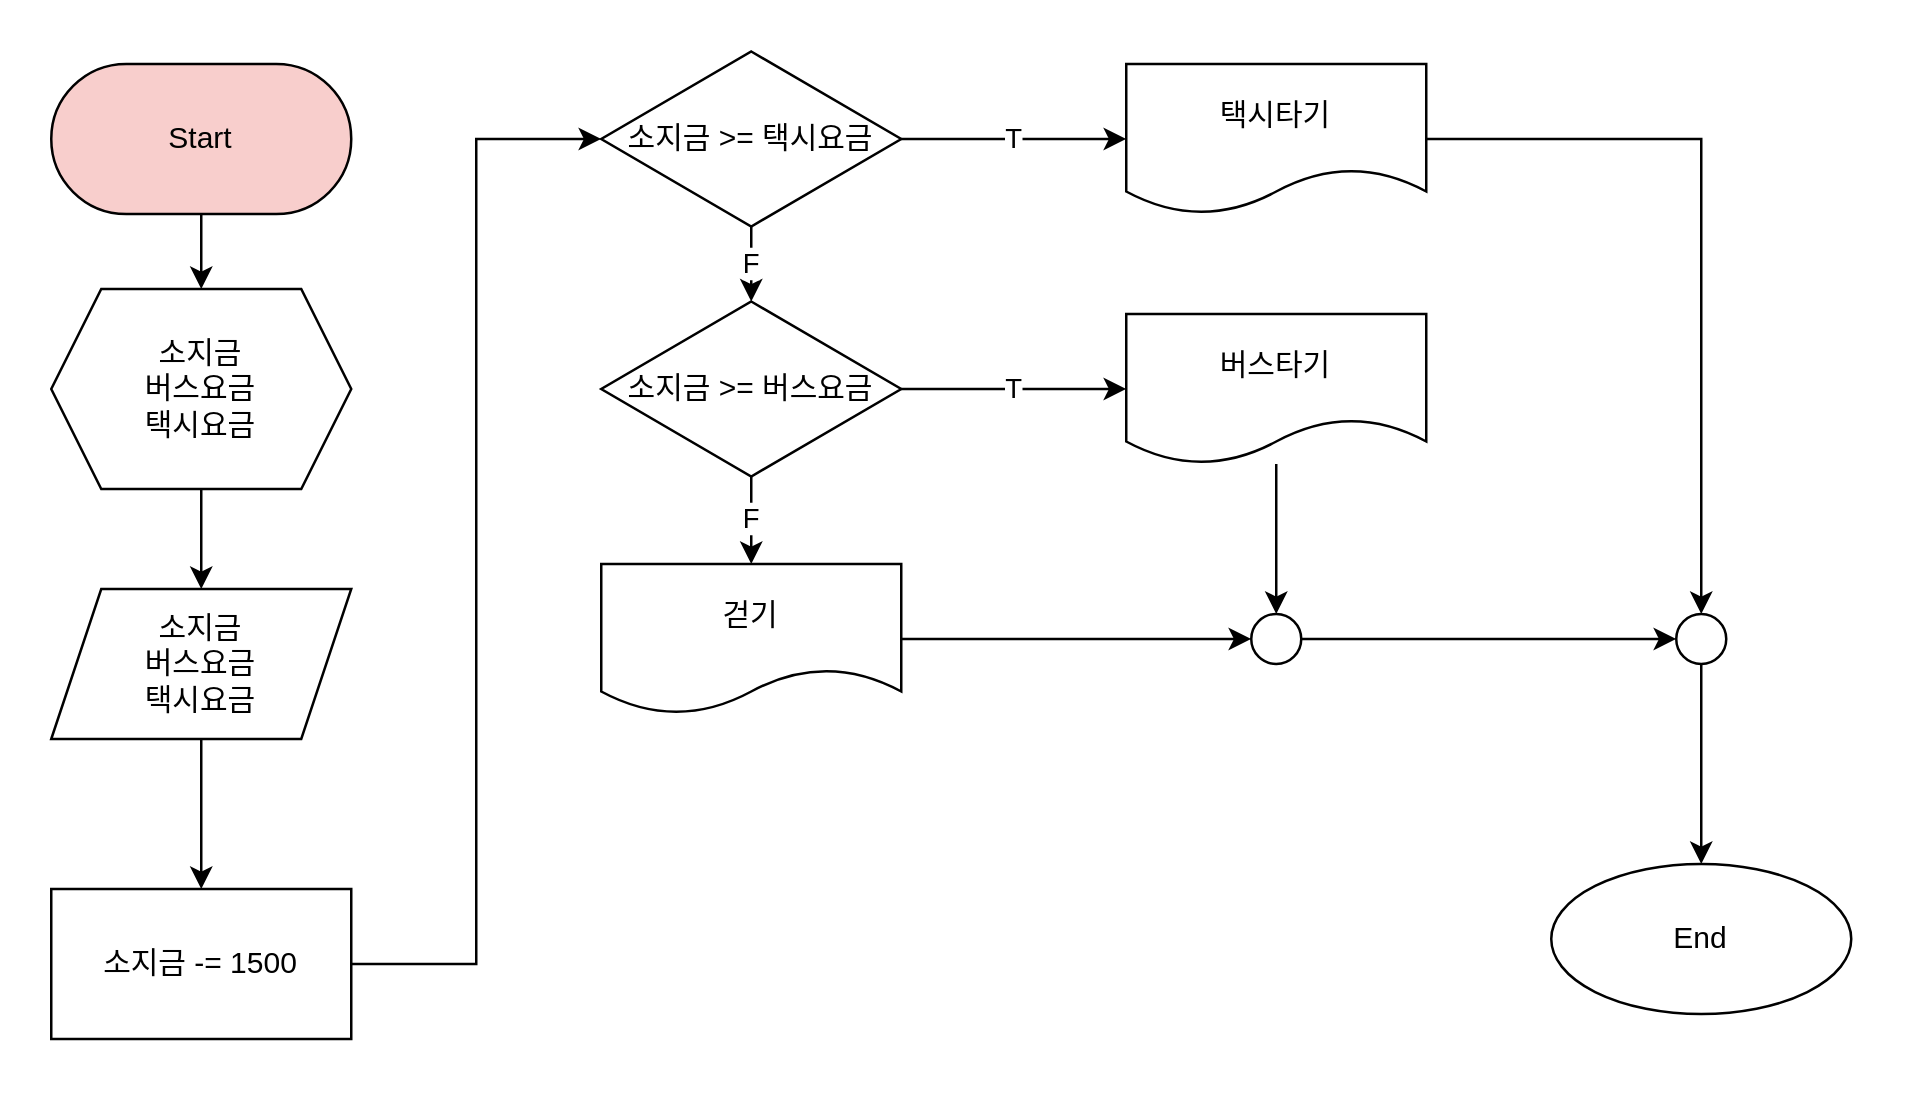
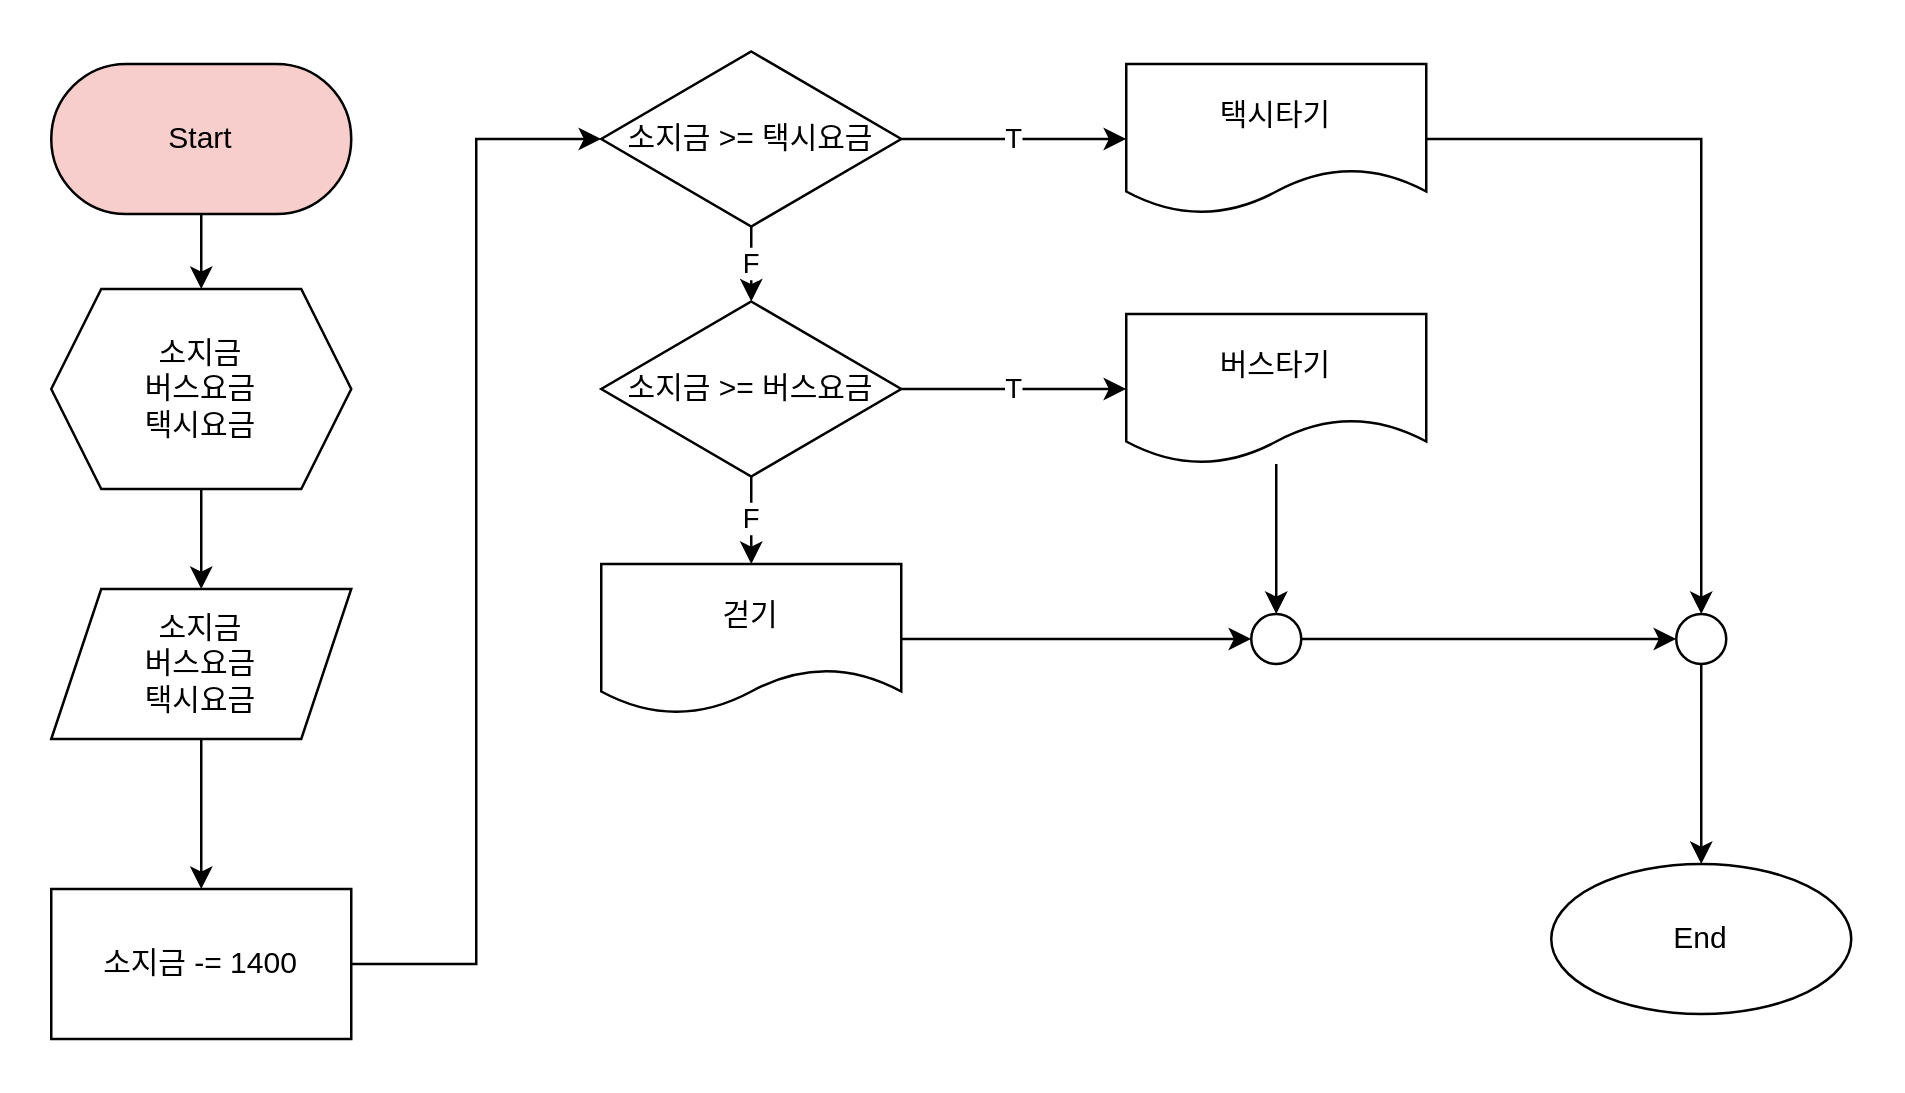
(201, 964) -> (201, 964)
